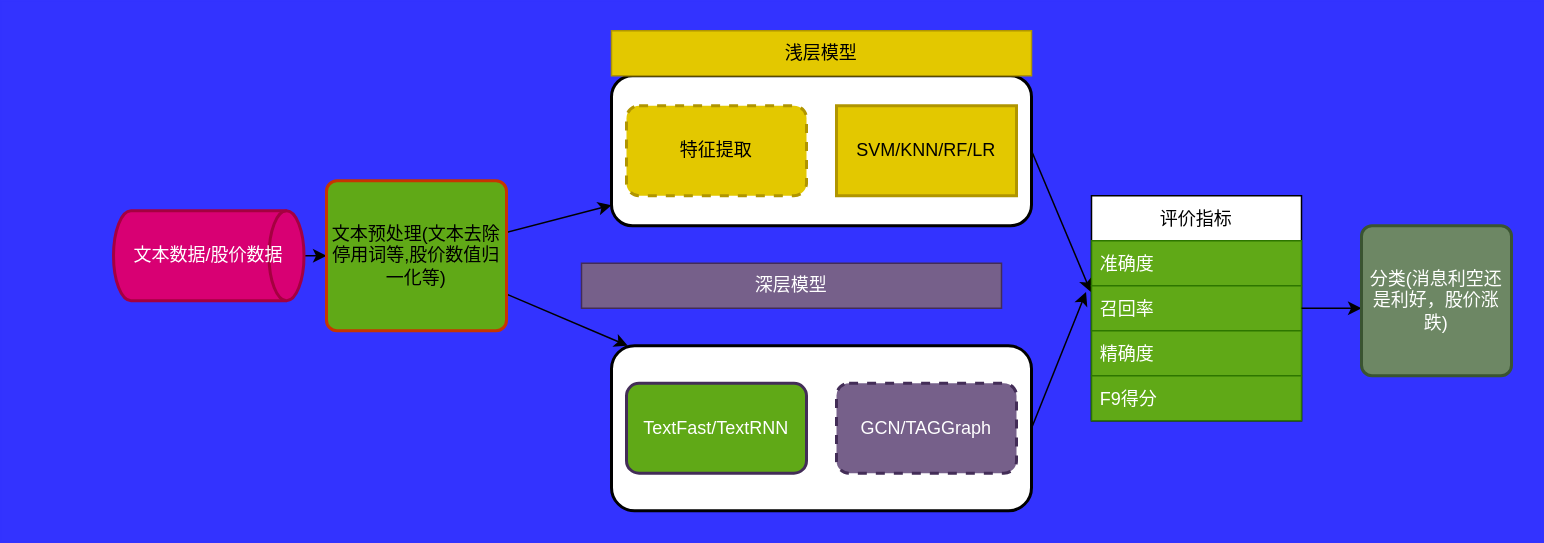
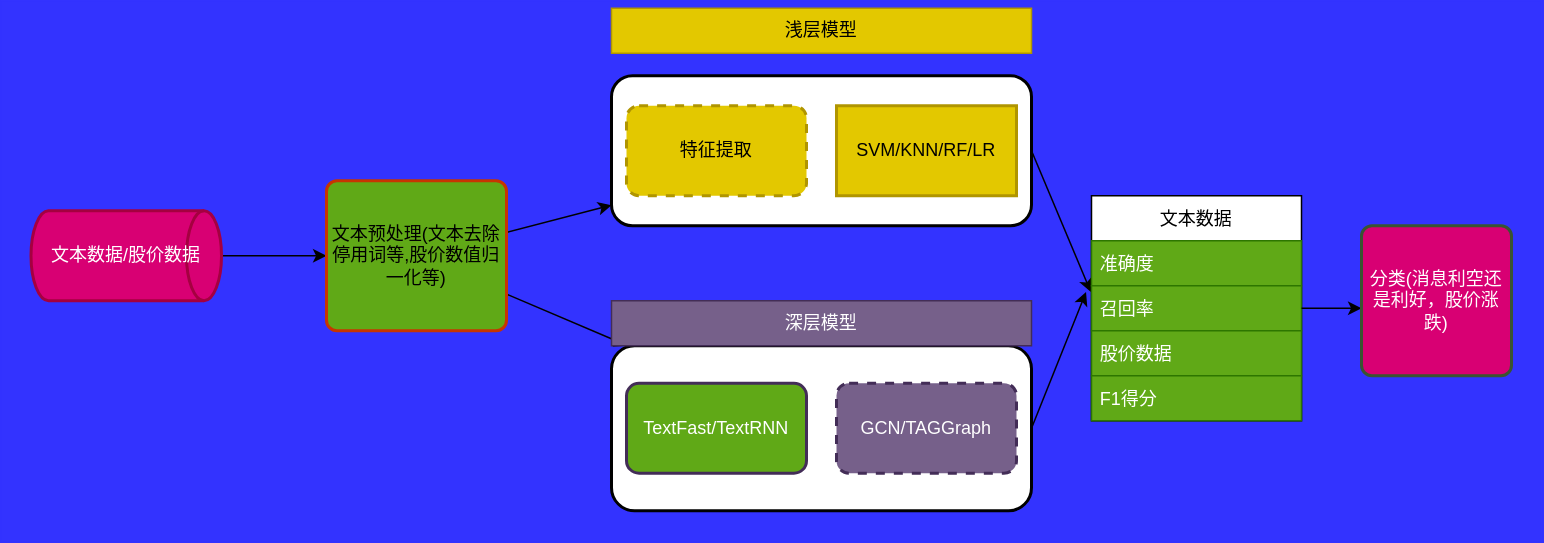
(821, 53) -> (821, 31)
(1196, 219) -> (1196, 219)
(209, 256) -> (126, 256)
(791, 286) -> (821, 323)
(1436, 301) -> (1436, 301)
(1127, 354) -> (1136, 354)
(1128, 399) -> (1128, 399)
